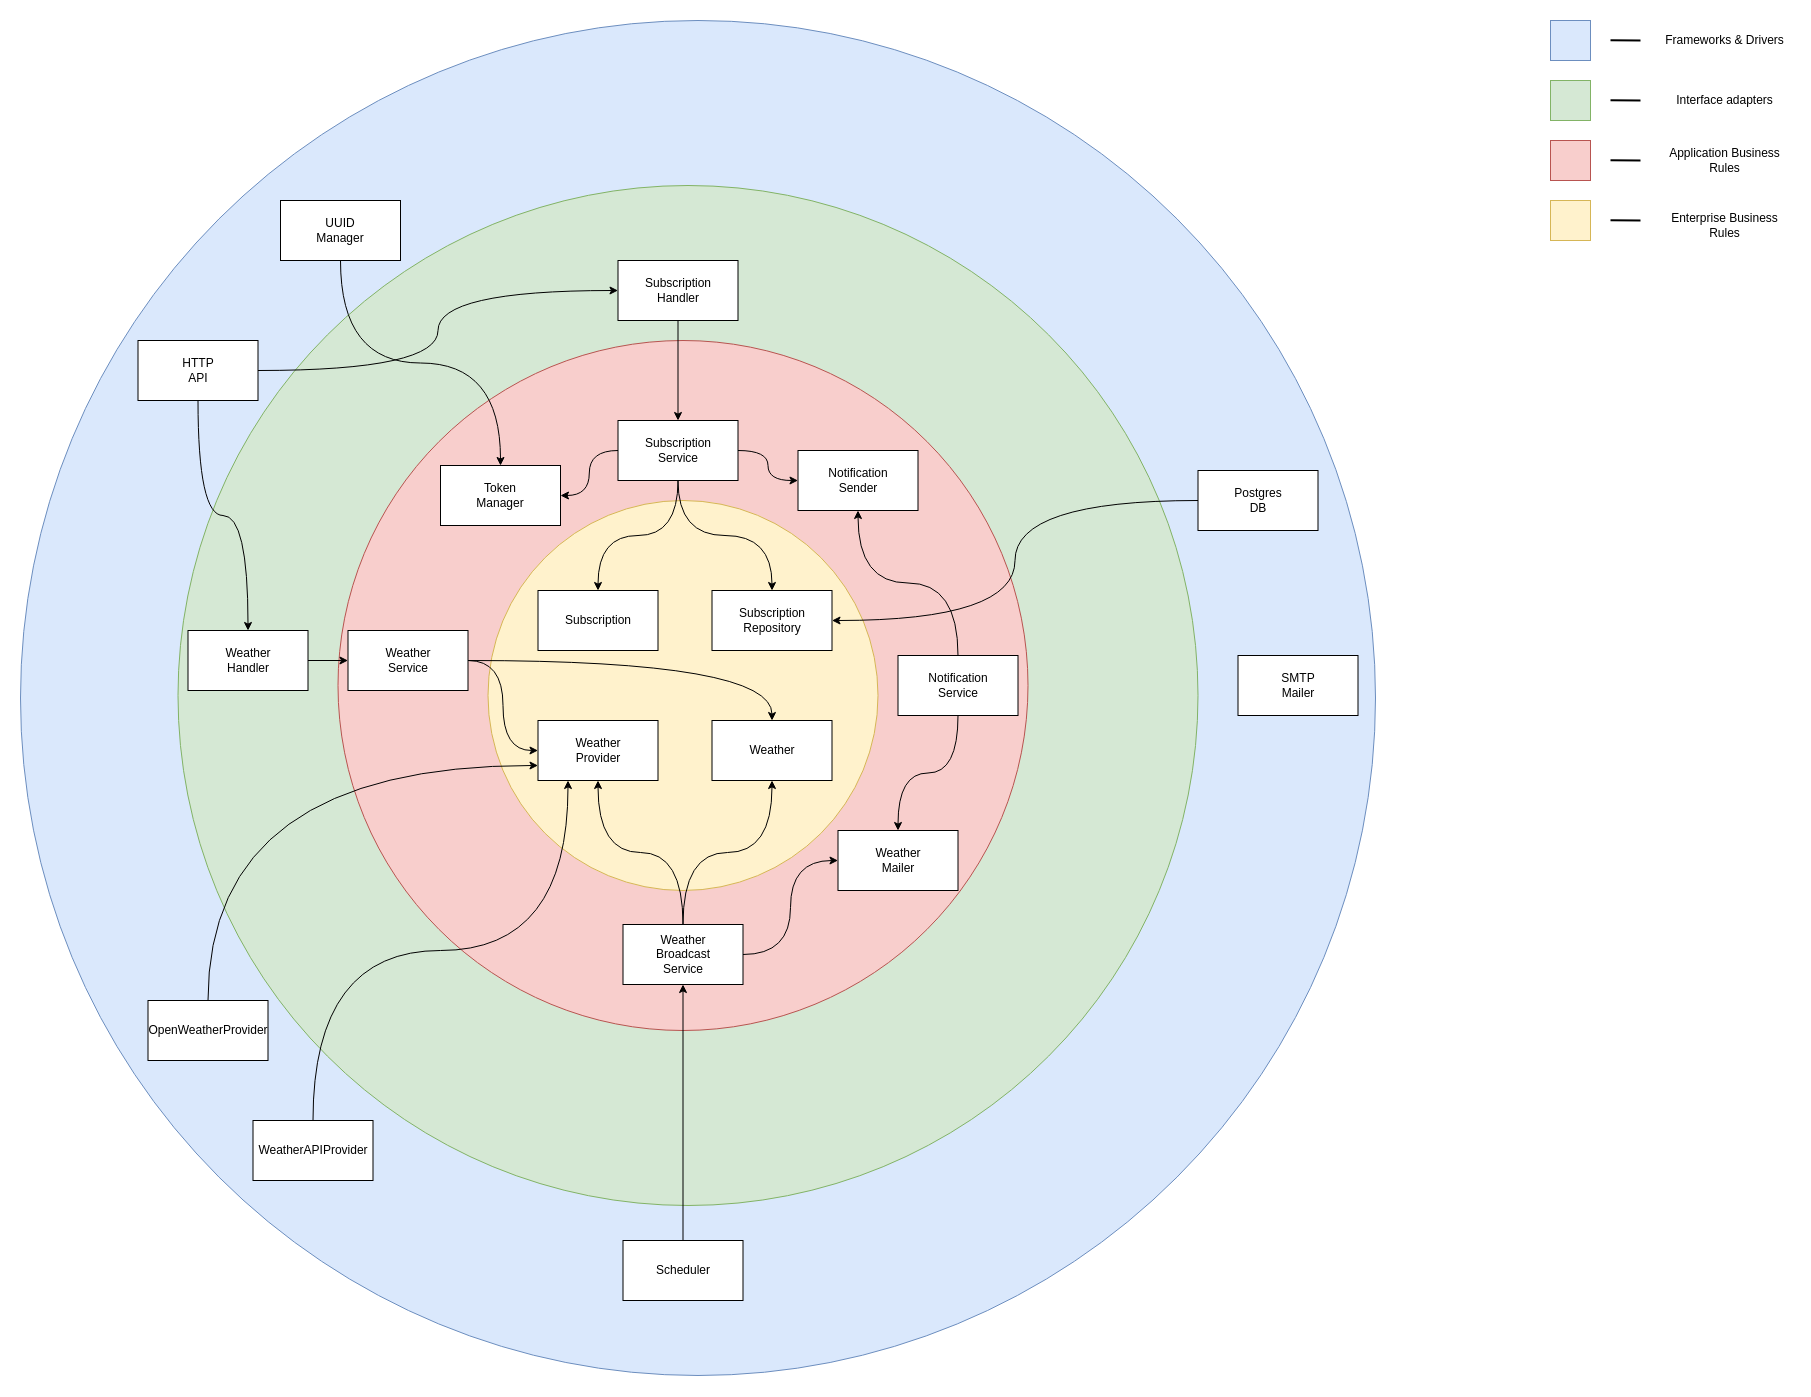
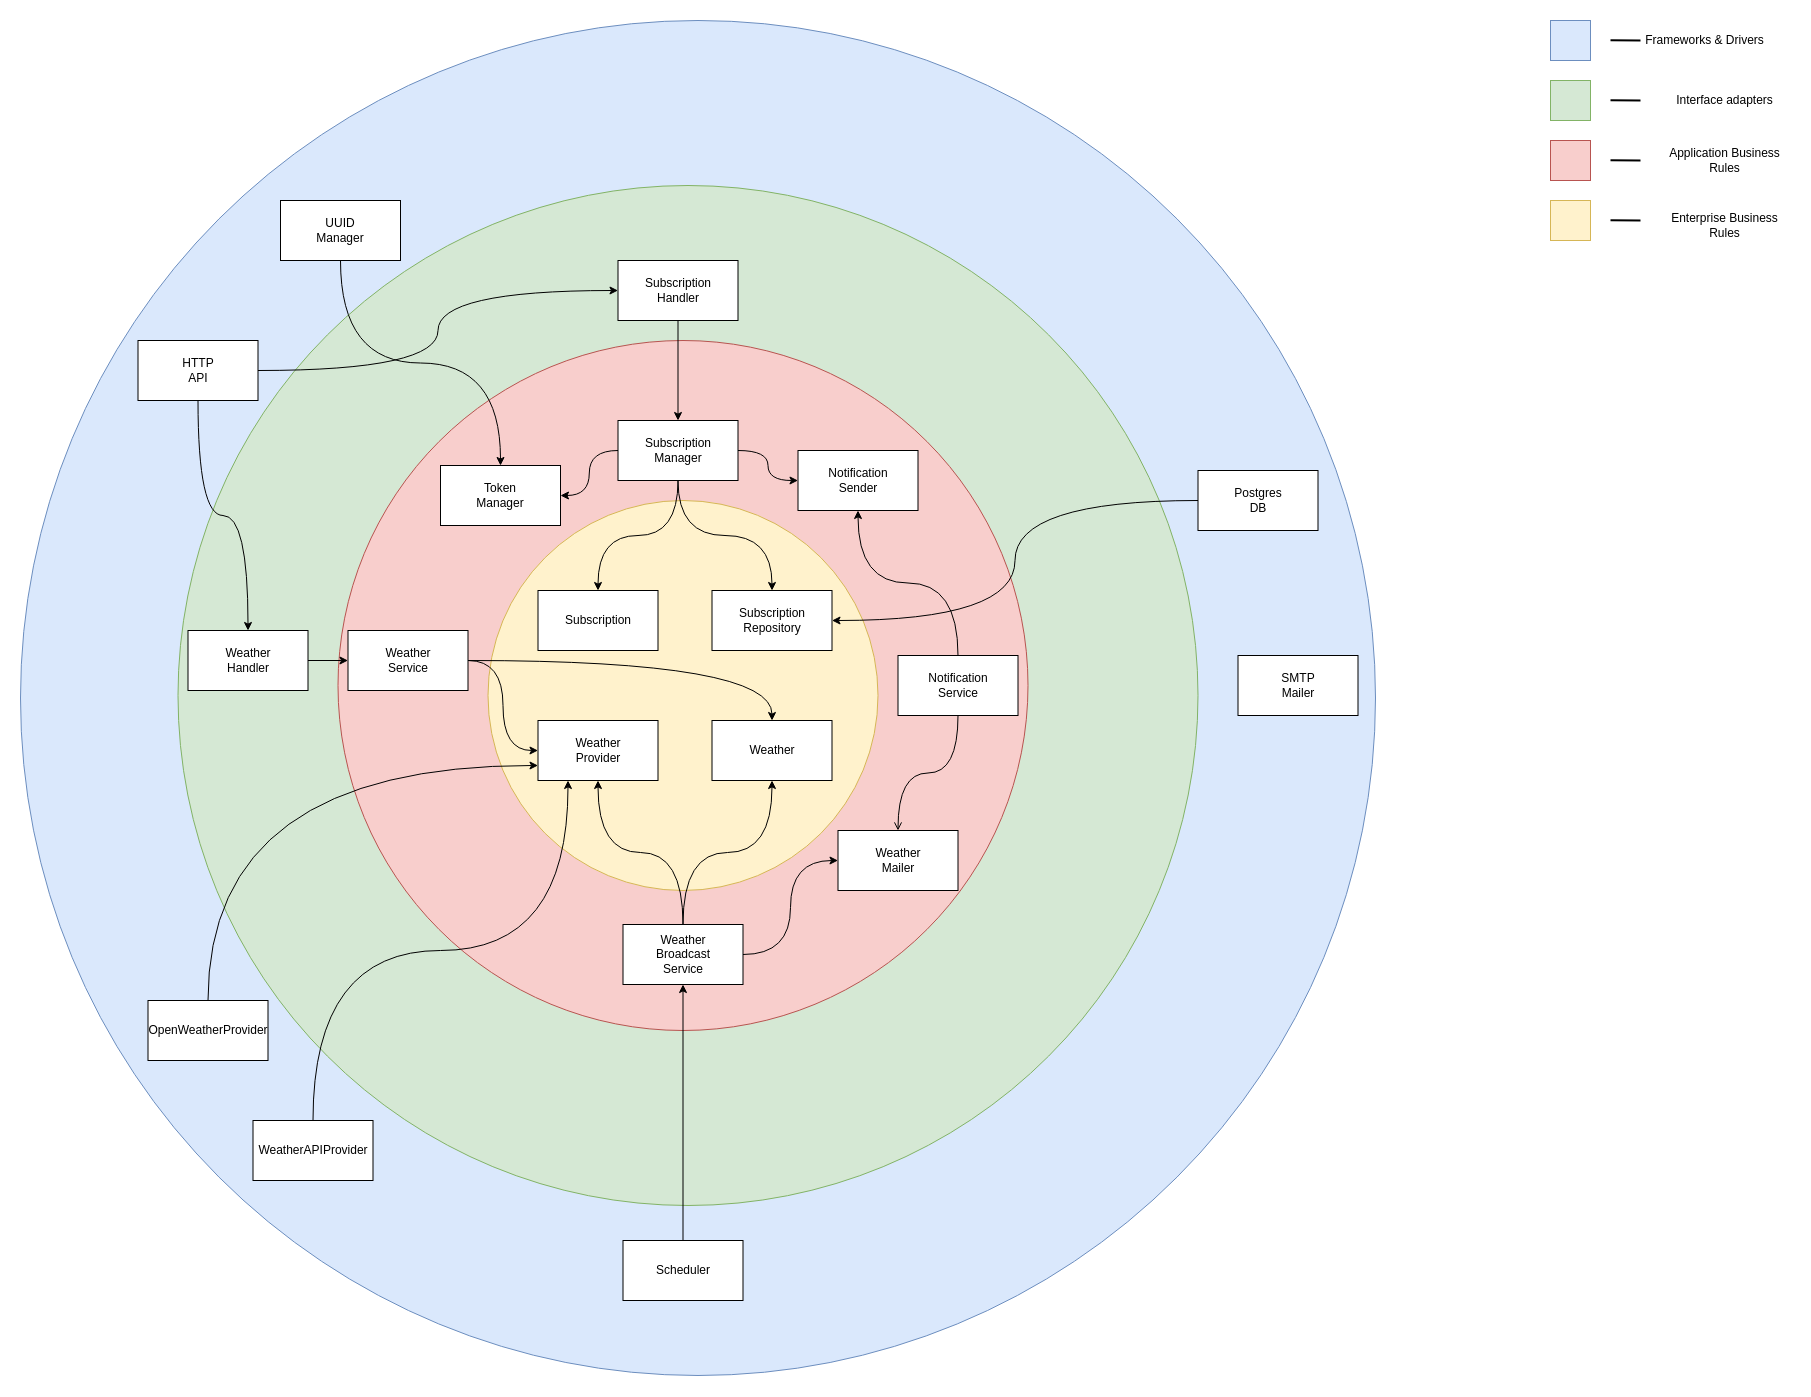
(1725, 41) -> (1705, 41)
(679, 451) -> (679, 451)
(898, 822) -> (898, 824)
